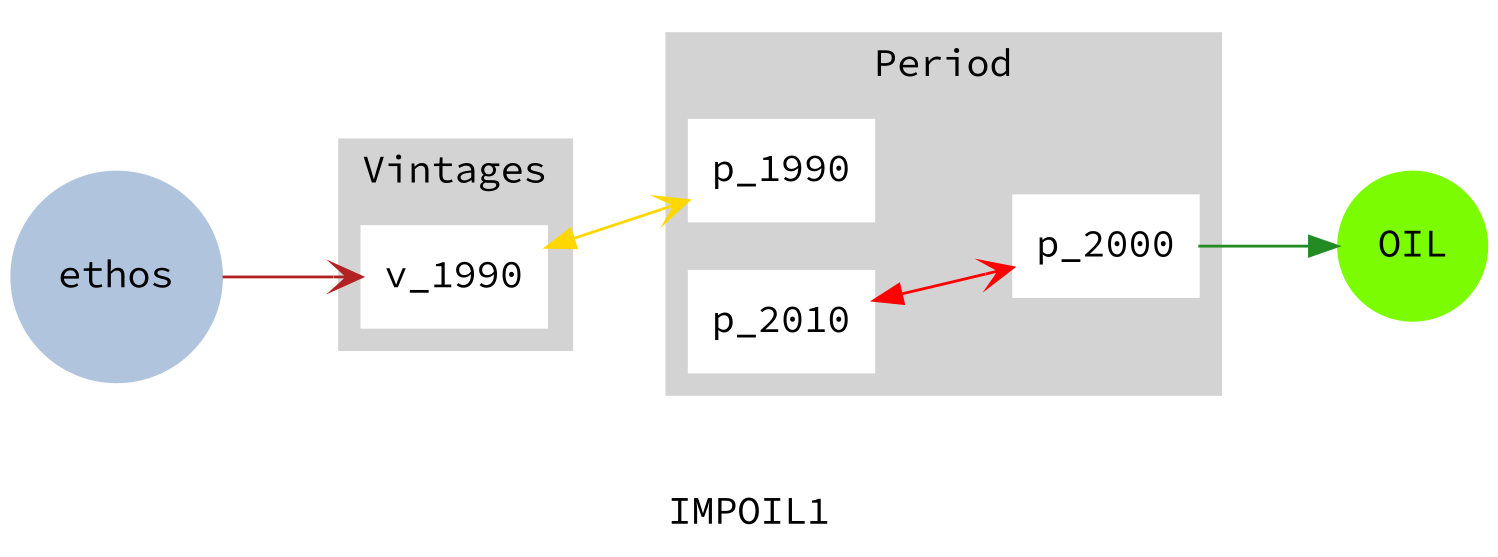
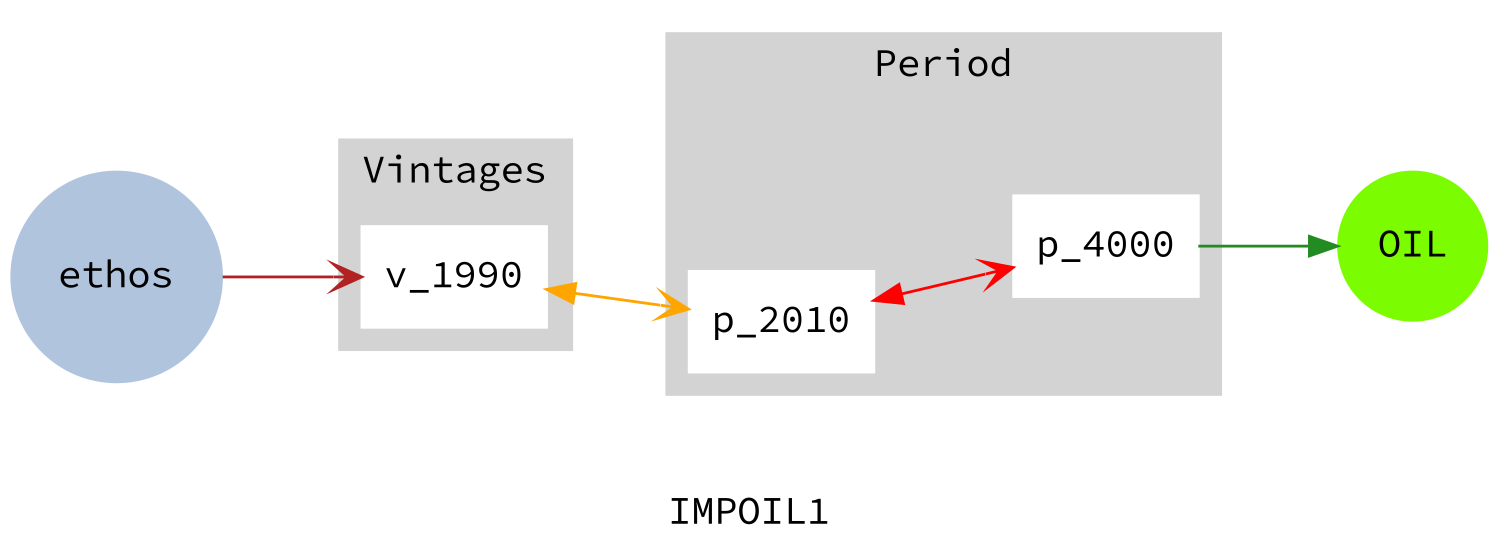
(782, 171) -> none
(1106, 246) -> (1106, 246)
none -> (617, 299)
